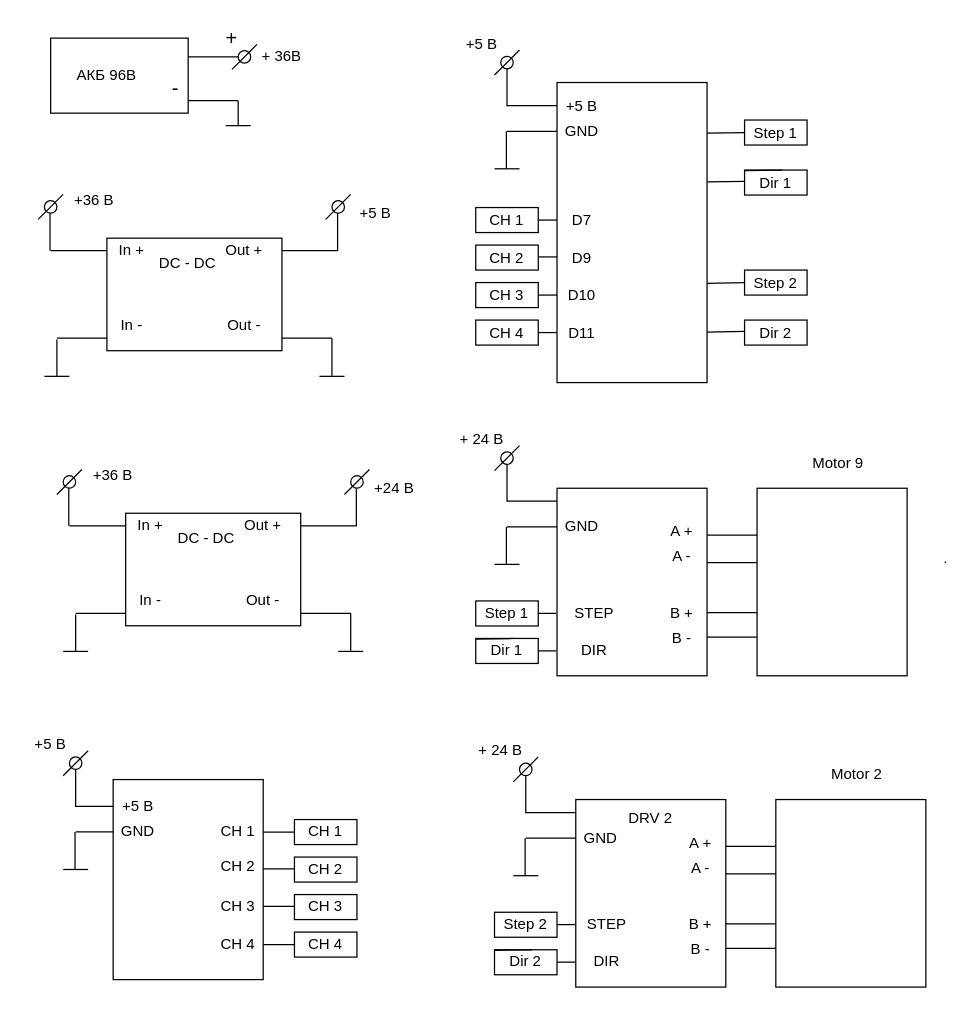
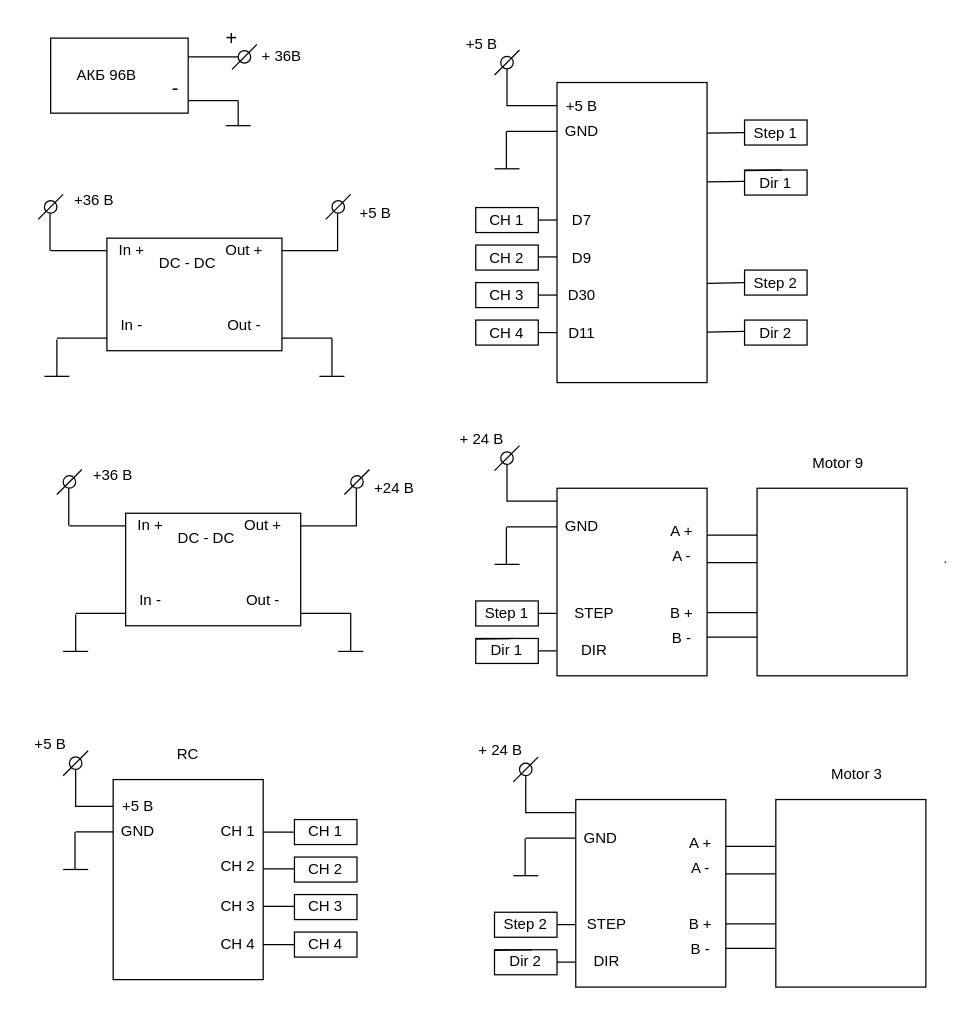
(582, 296) -> (582, 296)
none -> (188, 754)
(857, 774) -> (857, 774)
(651, 818) -> none
